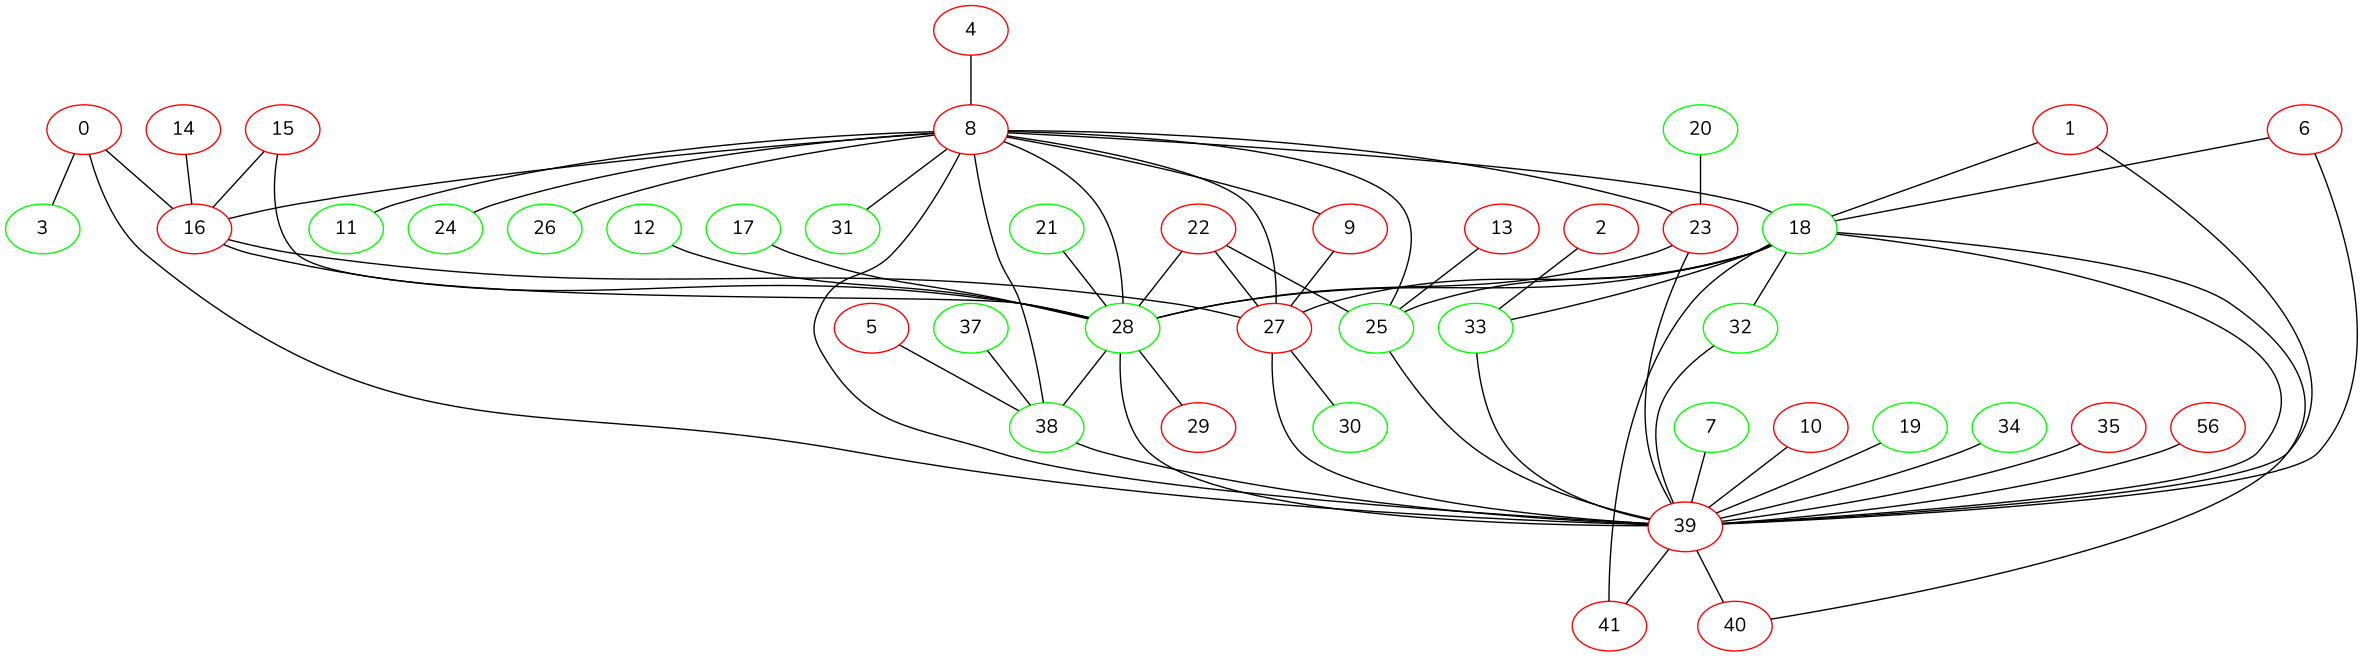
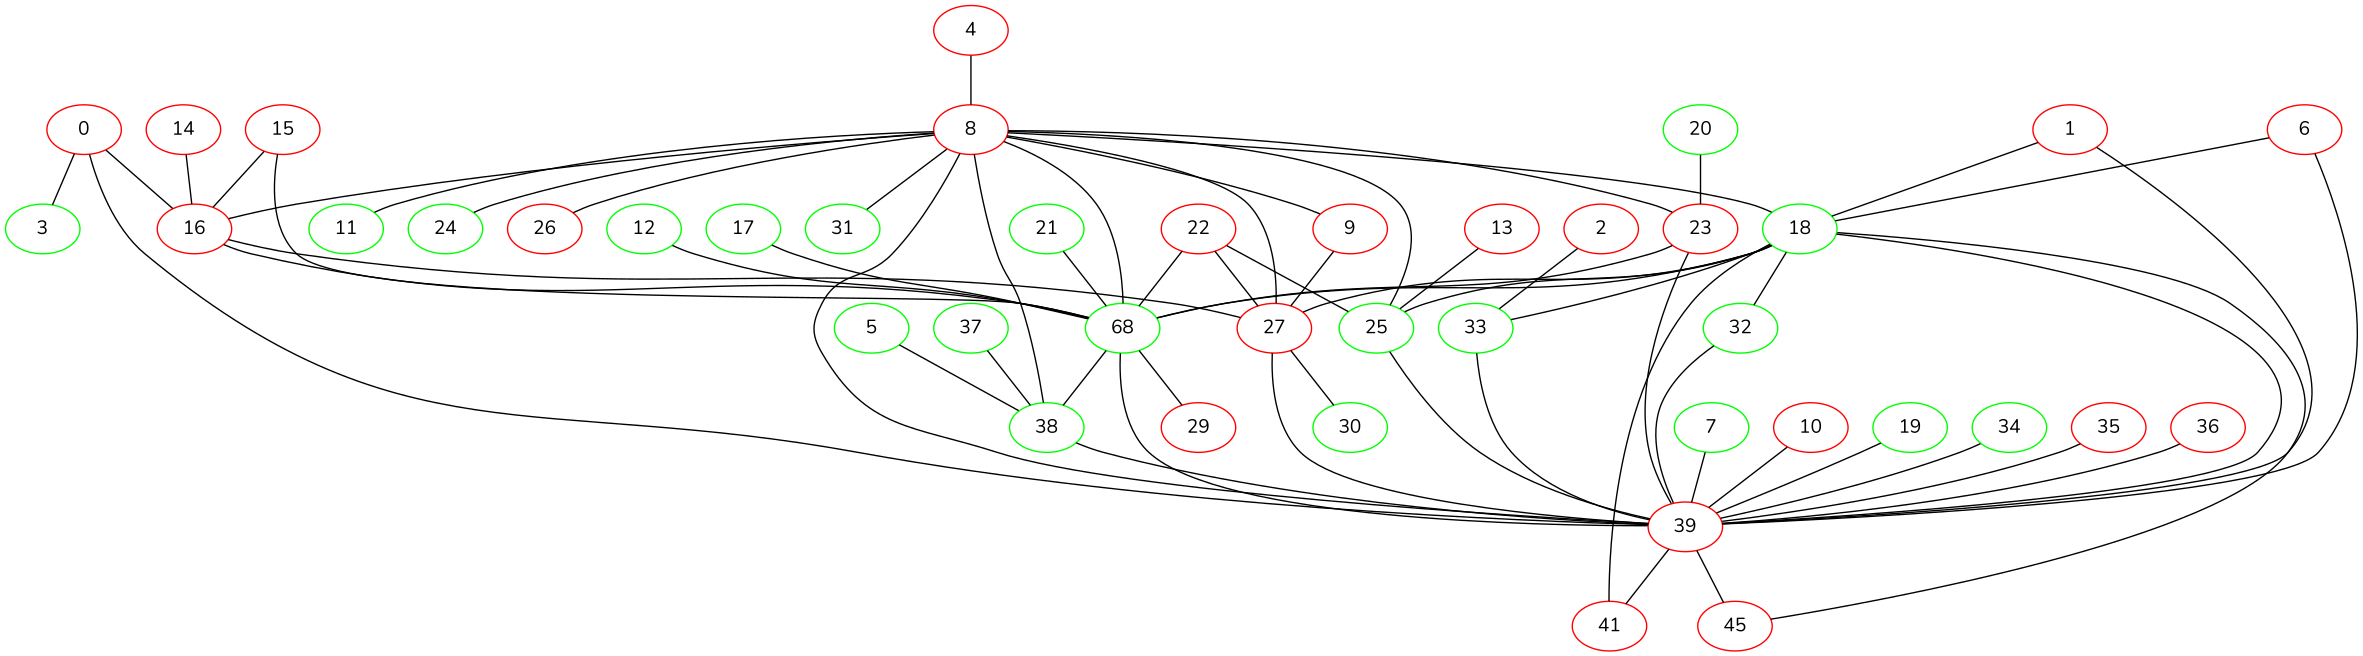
(545, 229) -> (545, 229)
(872, 328) -> (872, 328)
(1123, 328) -> (1123, 328)
(2208, 428) -> (2208, 428)
(1735, 626) -> (1735, 626)
